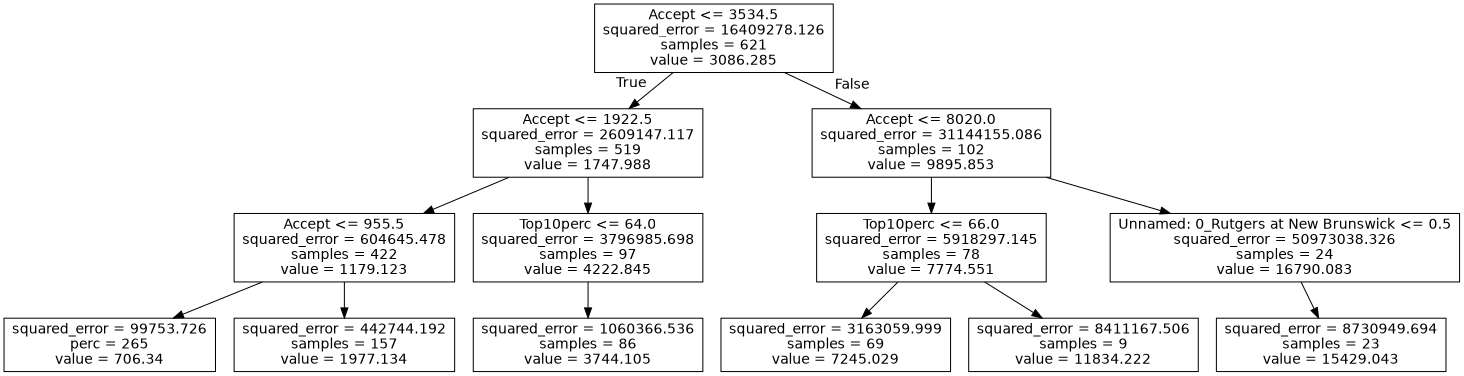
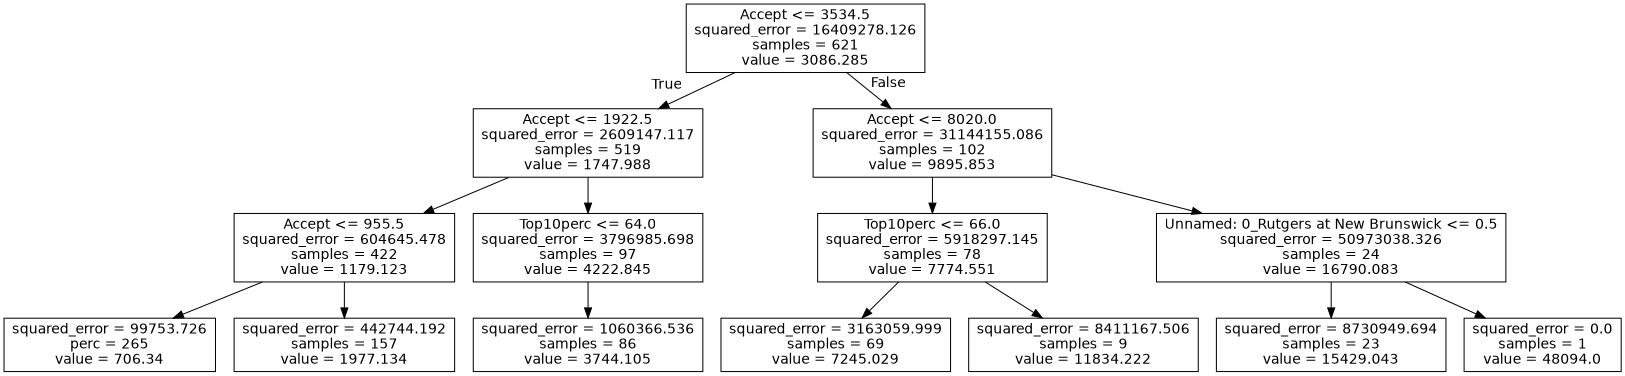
none -> (1543, 345)
